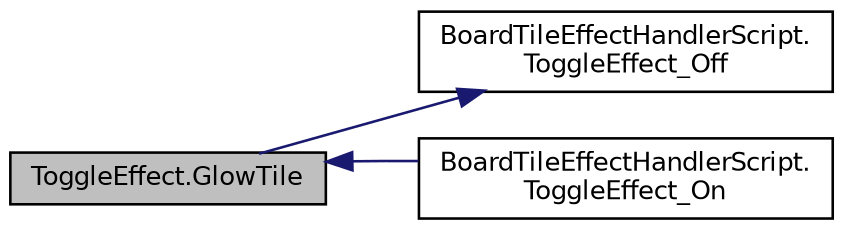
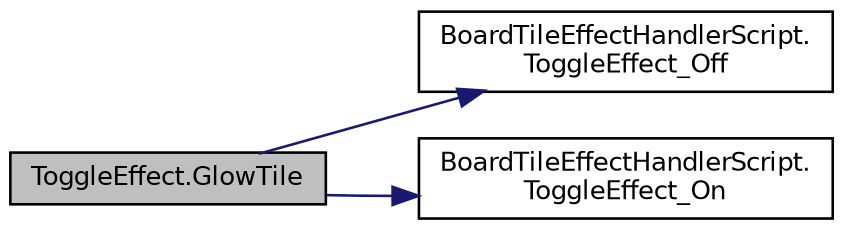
(385, 161) -> (359, 196)
